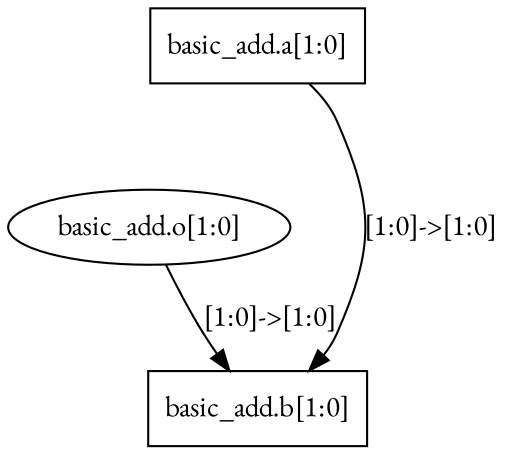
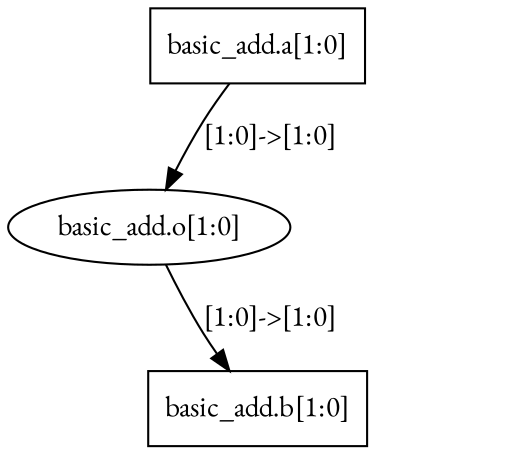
(365, 217) -> (200, 126)
